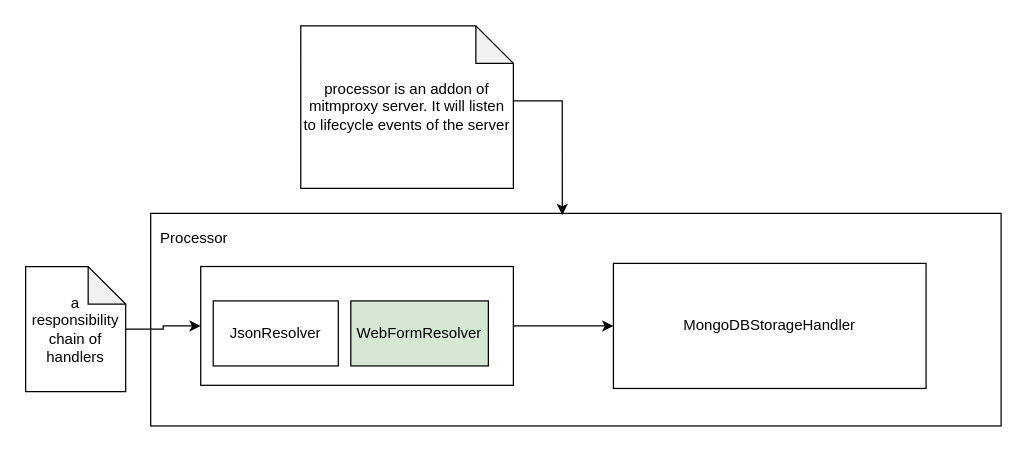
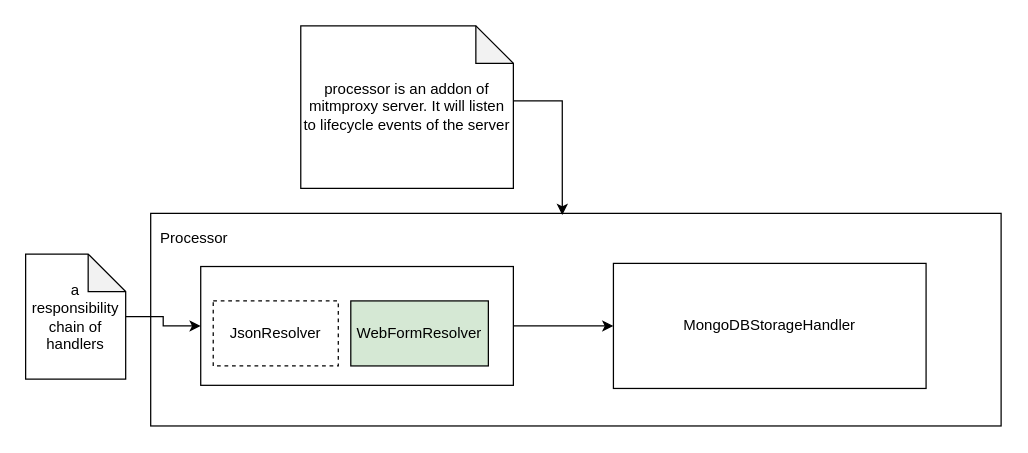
(76, 329) -> (76, 316)
(276, 333) -> (276, 333)
